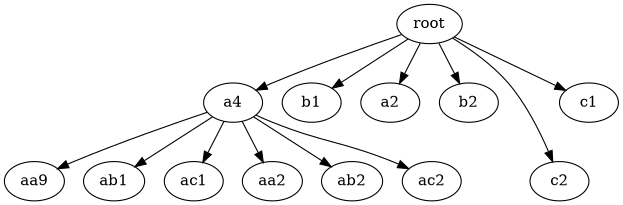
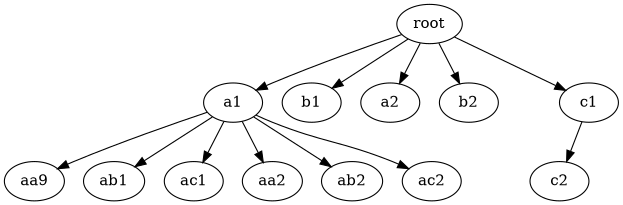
(511, 86) -> (576, 137)
(233, 103) -> (233, 103)
